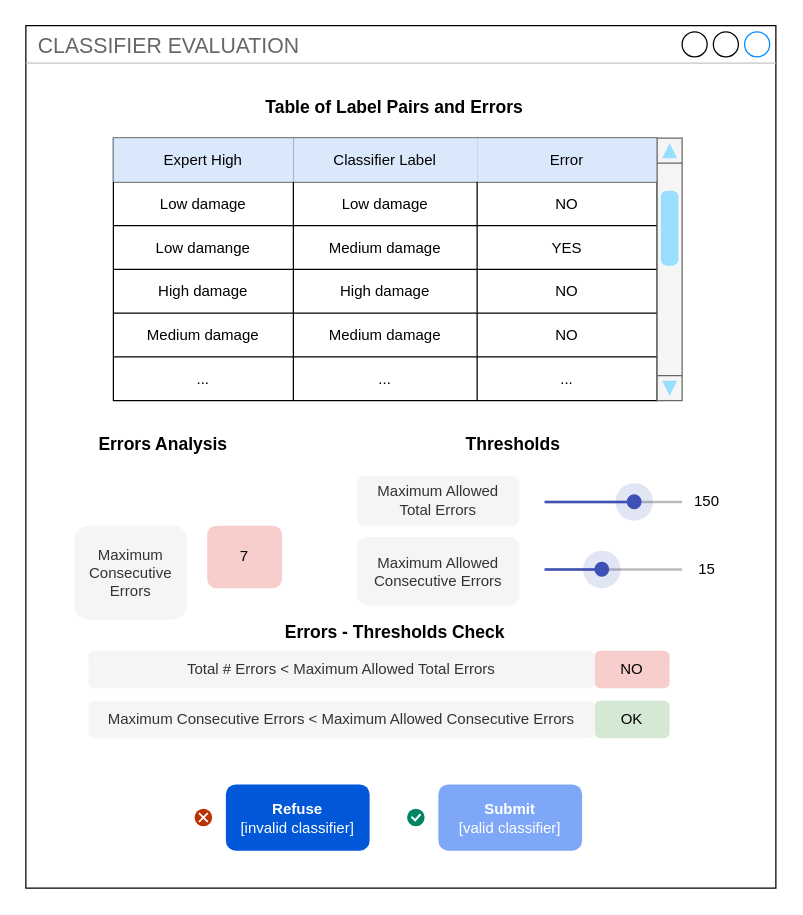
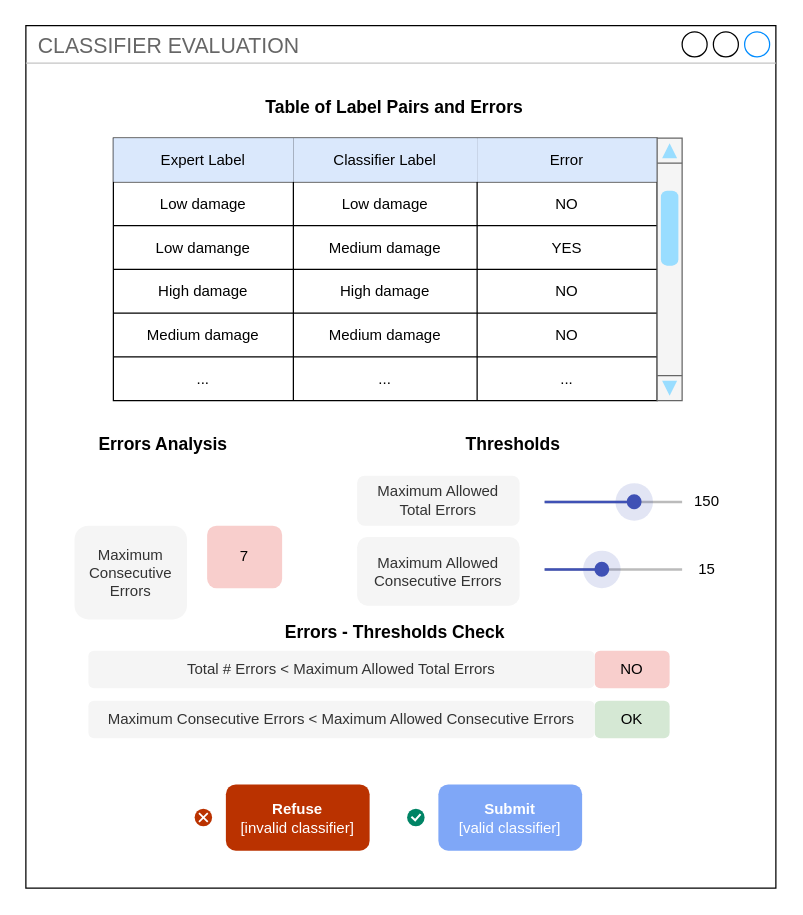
(203, 161) -> (203, 161)
(298, 818) -> (298, 818)
